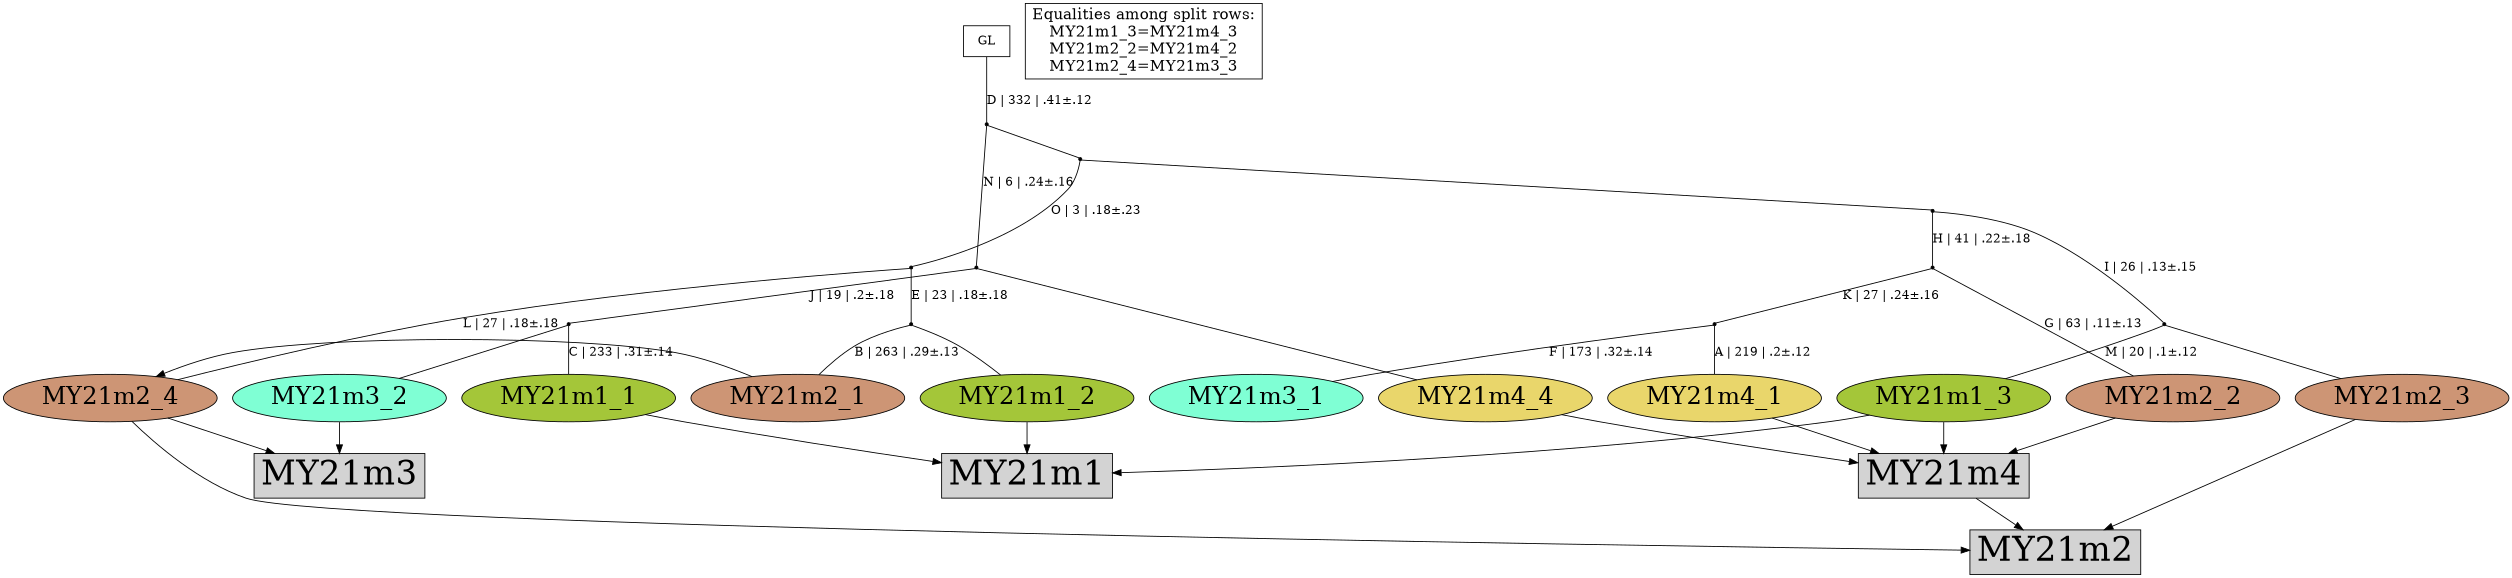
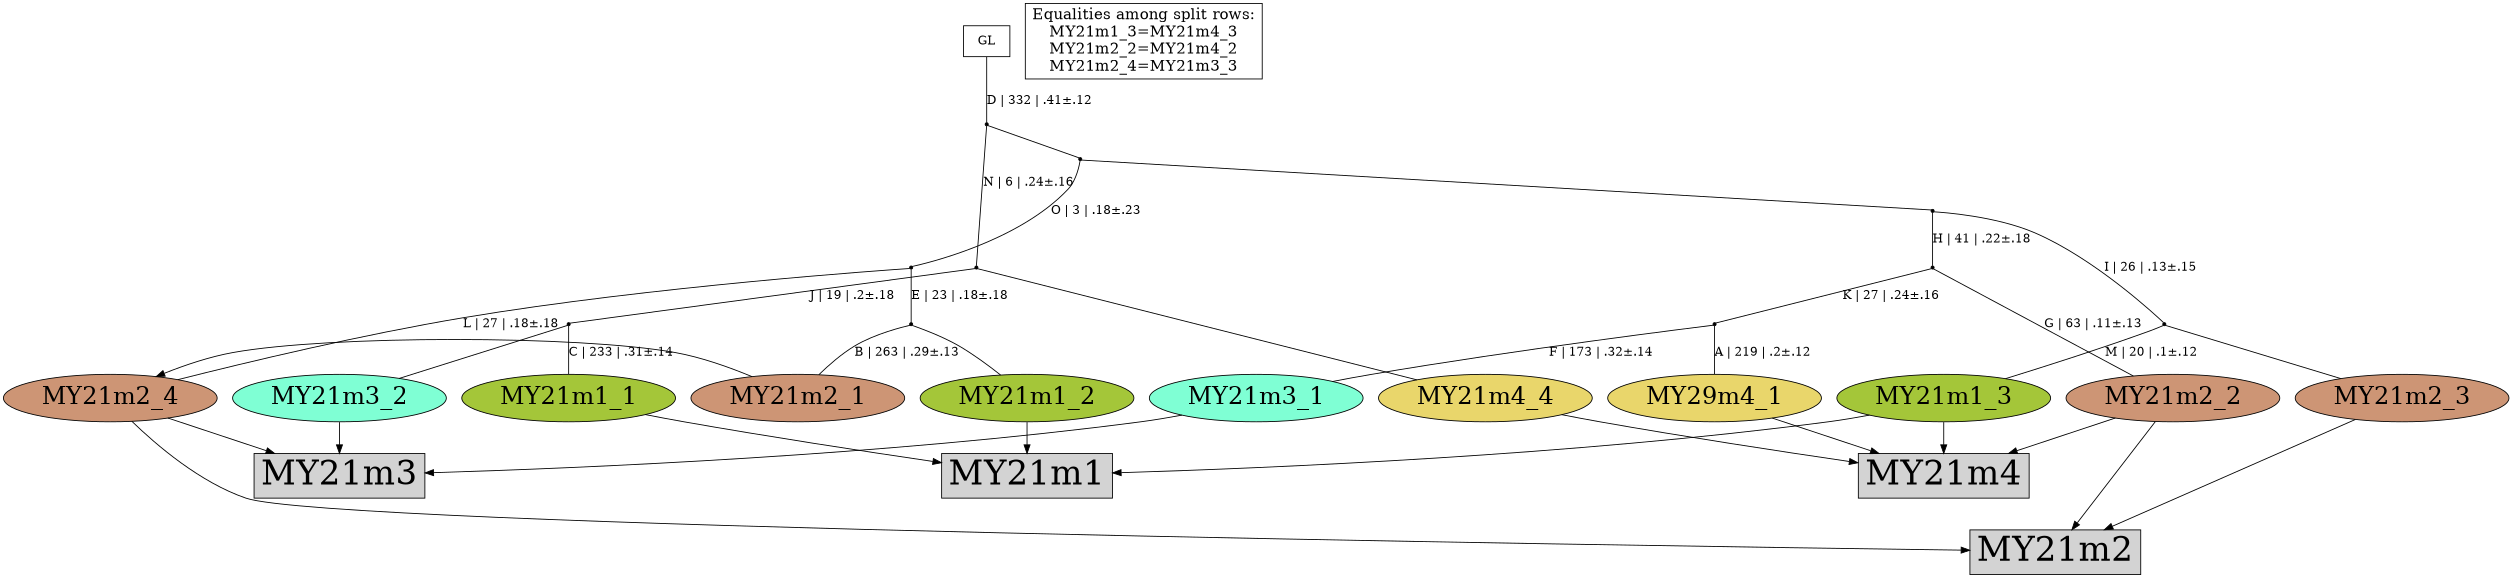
(1715, 398) -> (1715, 398)
none -> (809, 454)
(1996, 512) -> (2116, 472)
